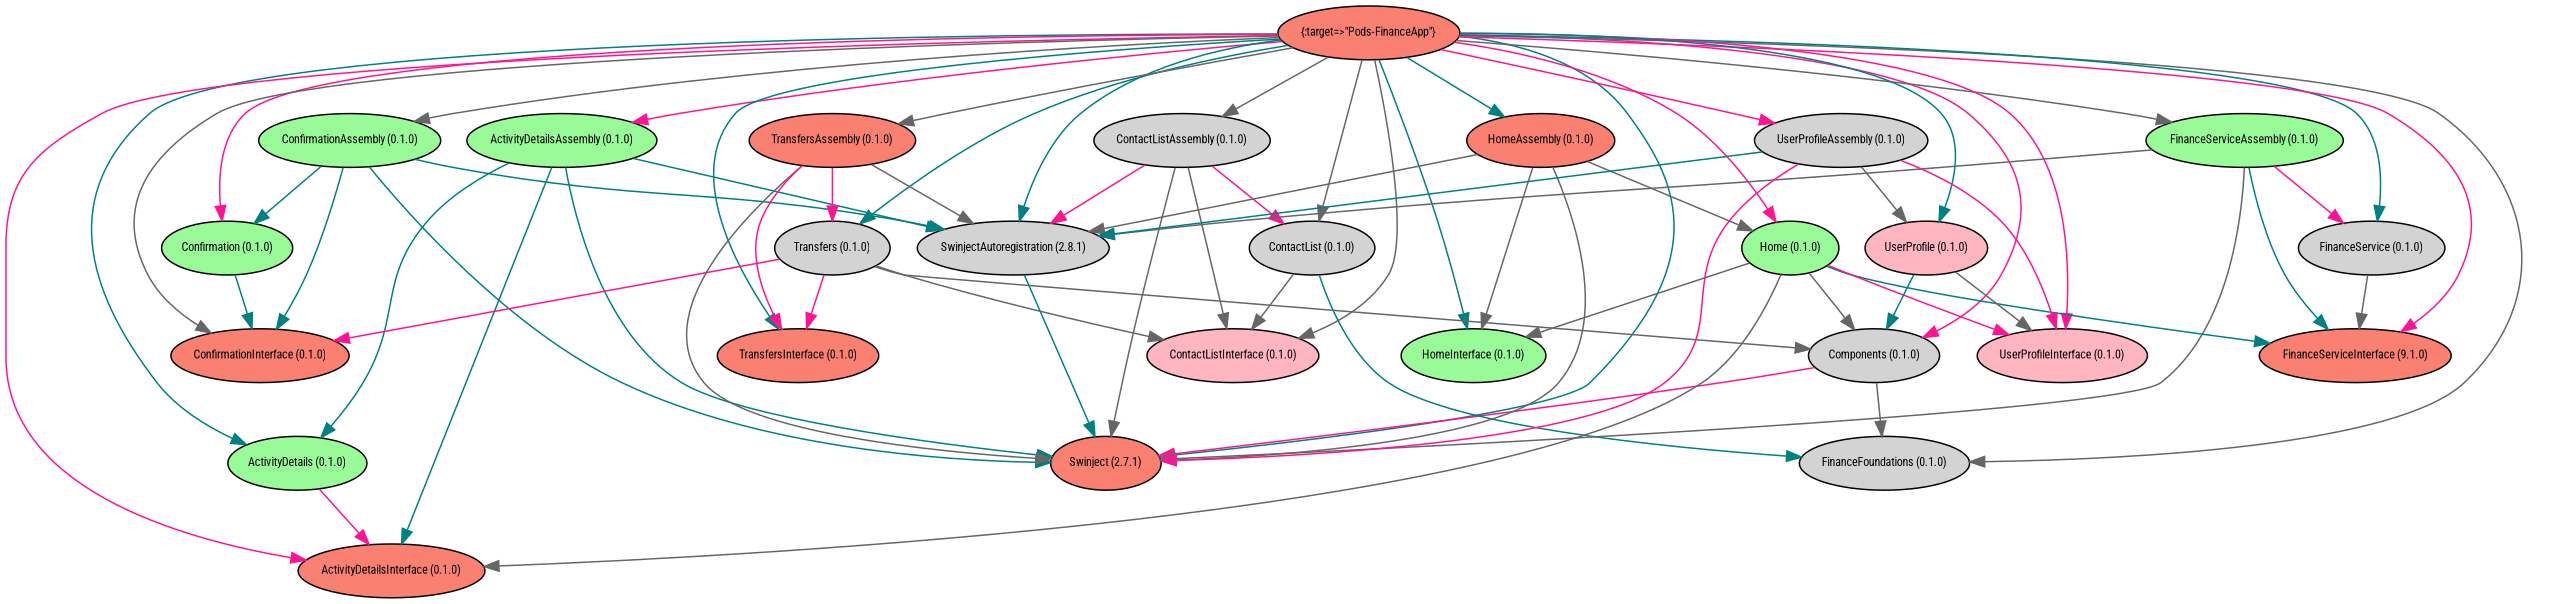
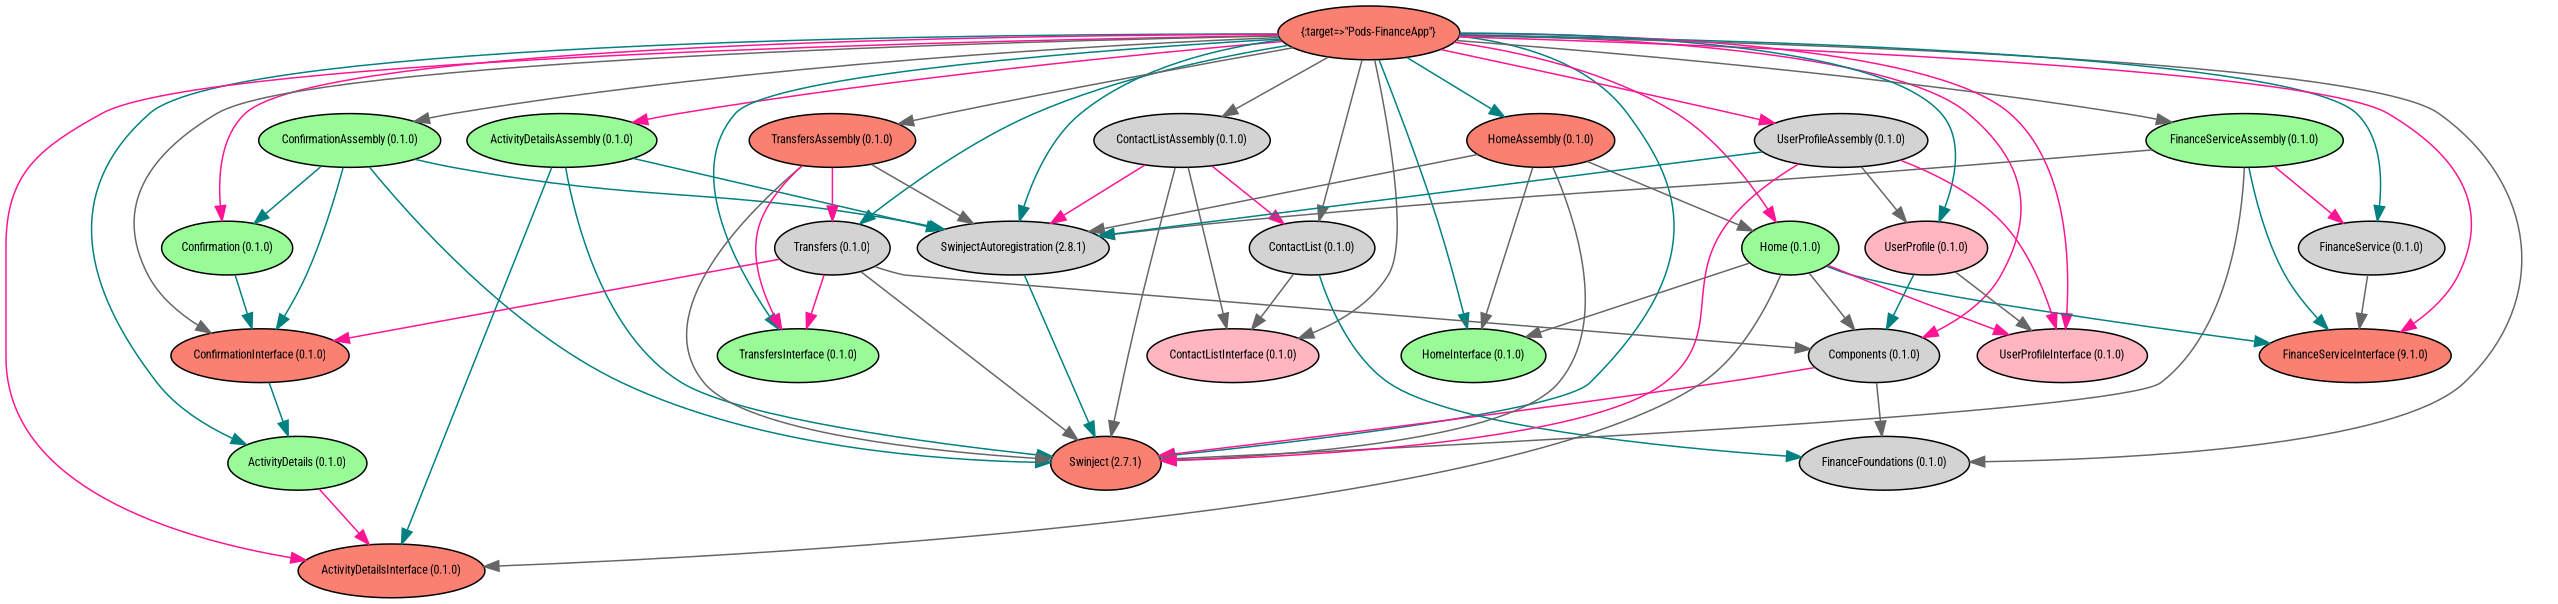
(396, 277) -> (276, 402)
(1012, 304) -> (964, 351)
(798, 356) -> (798, 356)
